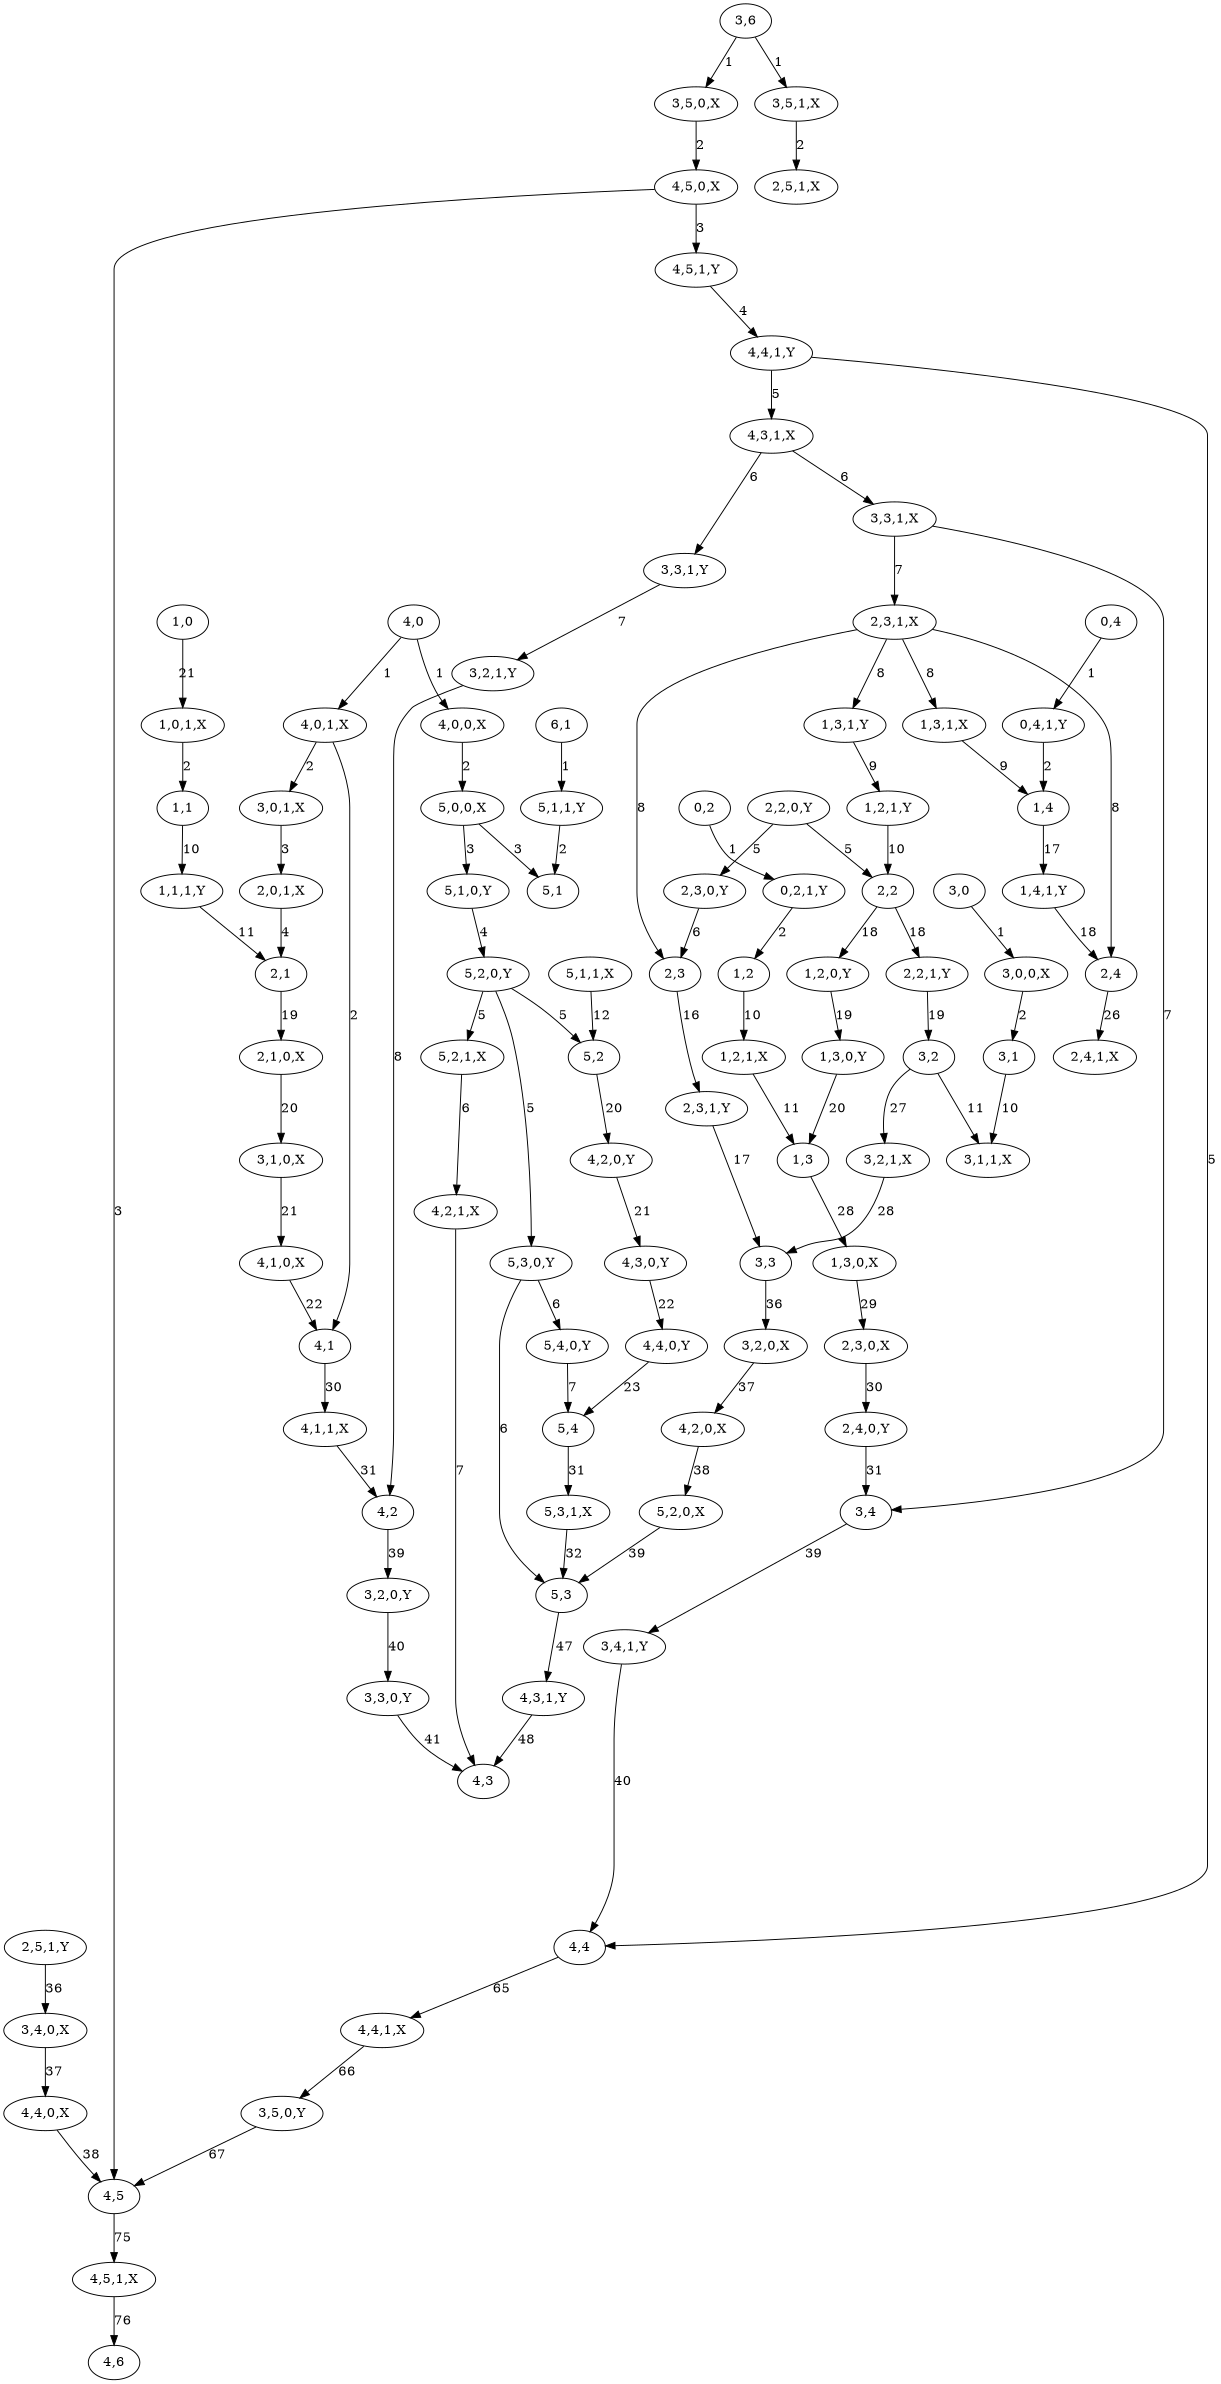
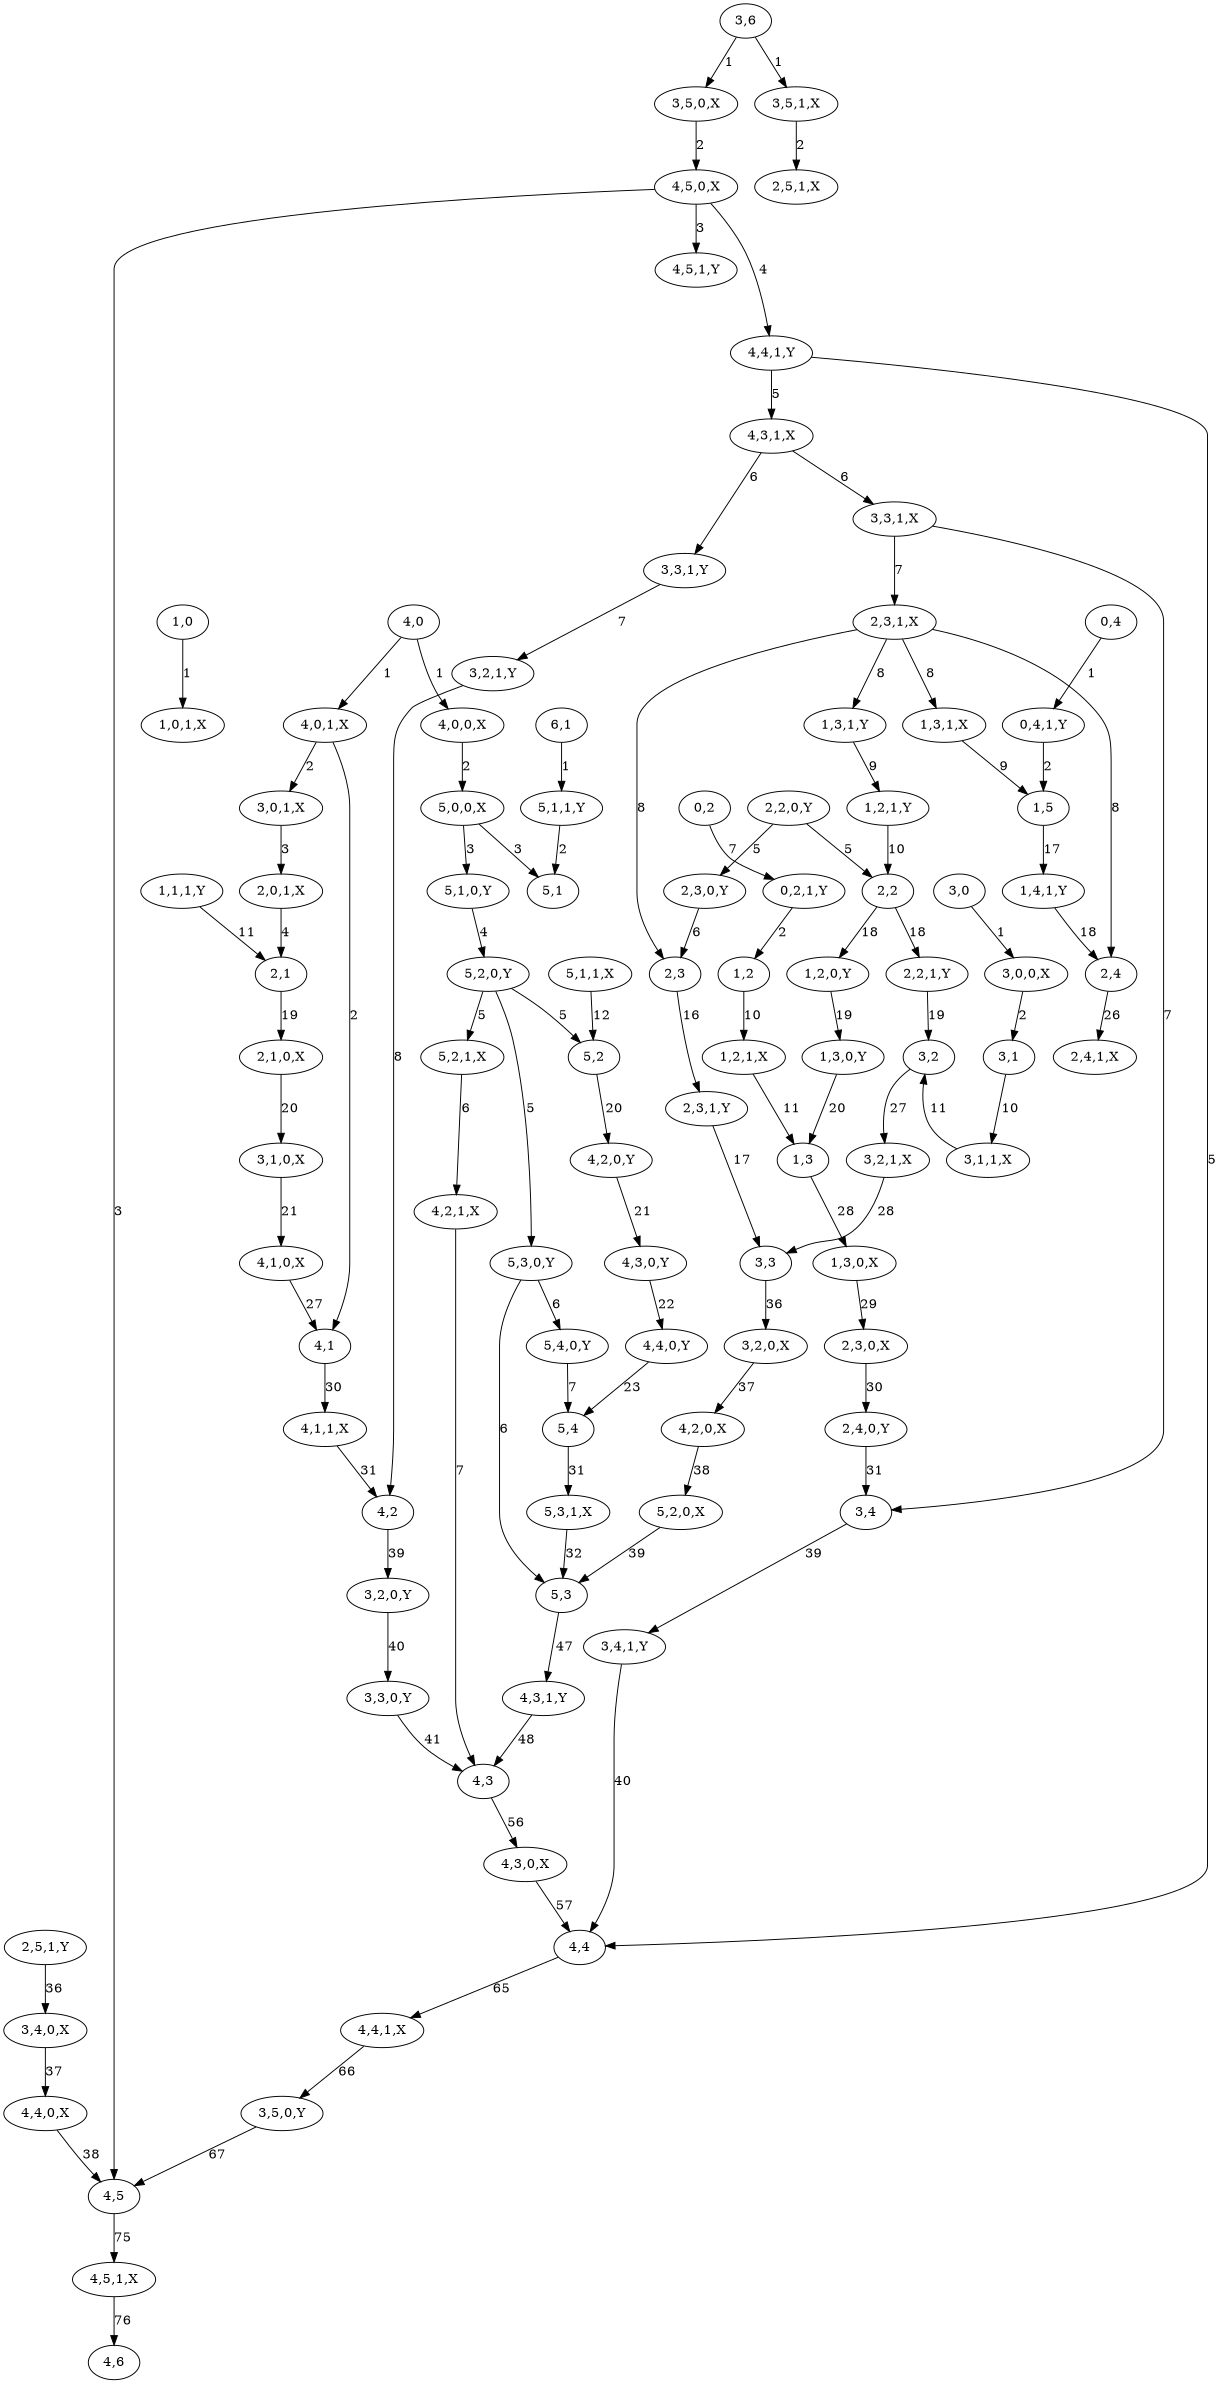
(730, 308) -> (749, 260)
(188, 674) -> (188, 674)
(183, 808) -> none
(1043, 808) -> (1043, 808)
(733, 850) -> (733, 850)
(956, 1104) -> (928, 1123)
(315, 1305) -> (315, 1305)
none -> (525, 1864)
